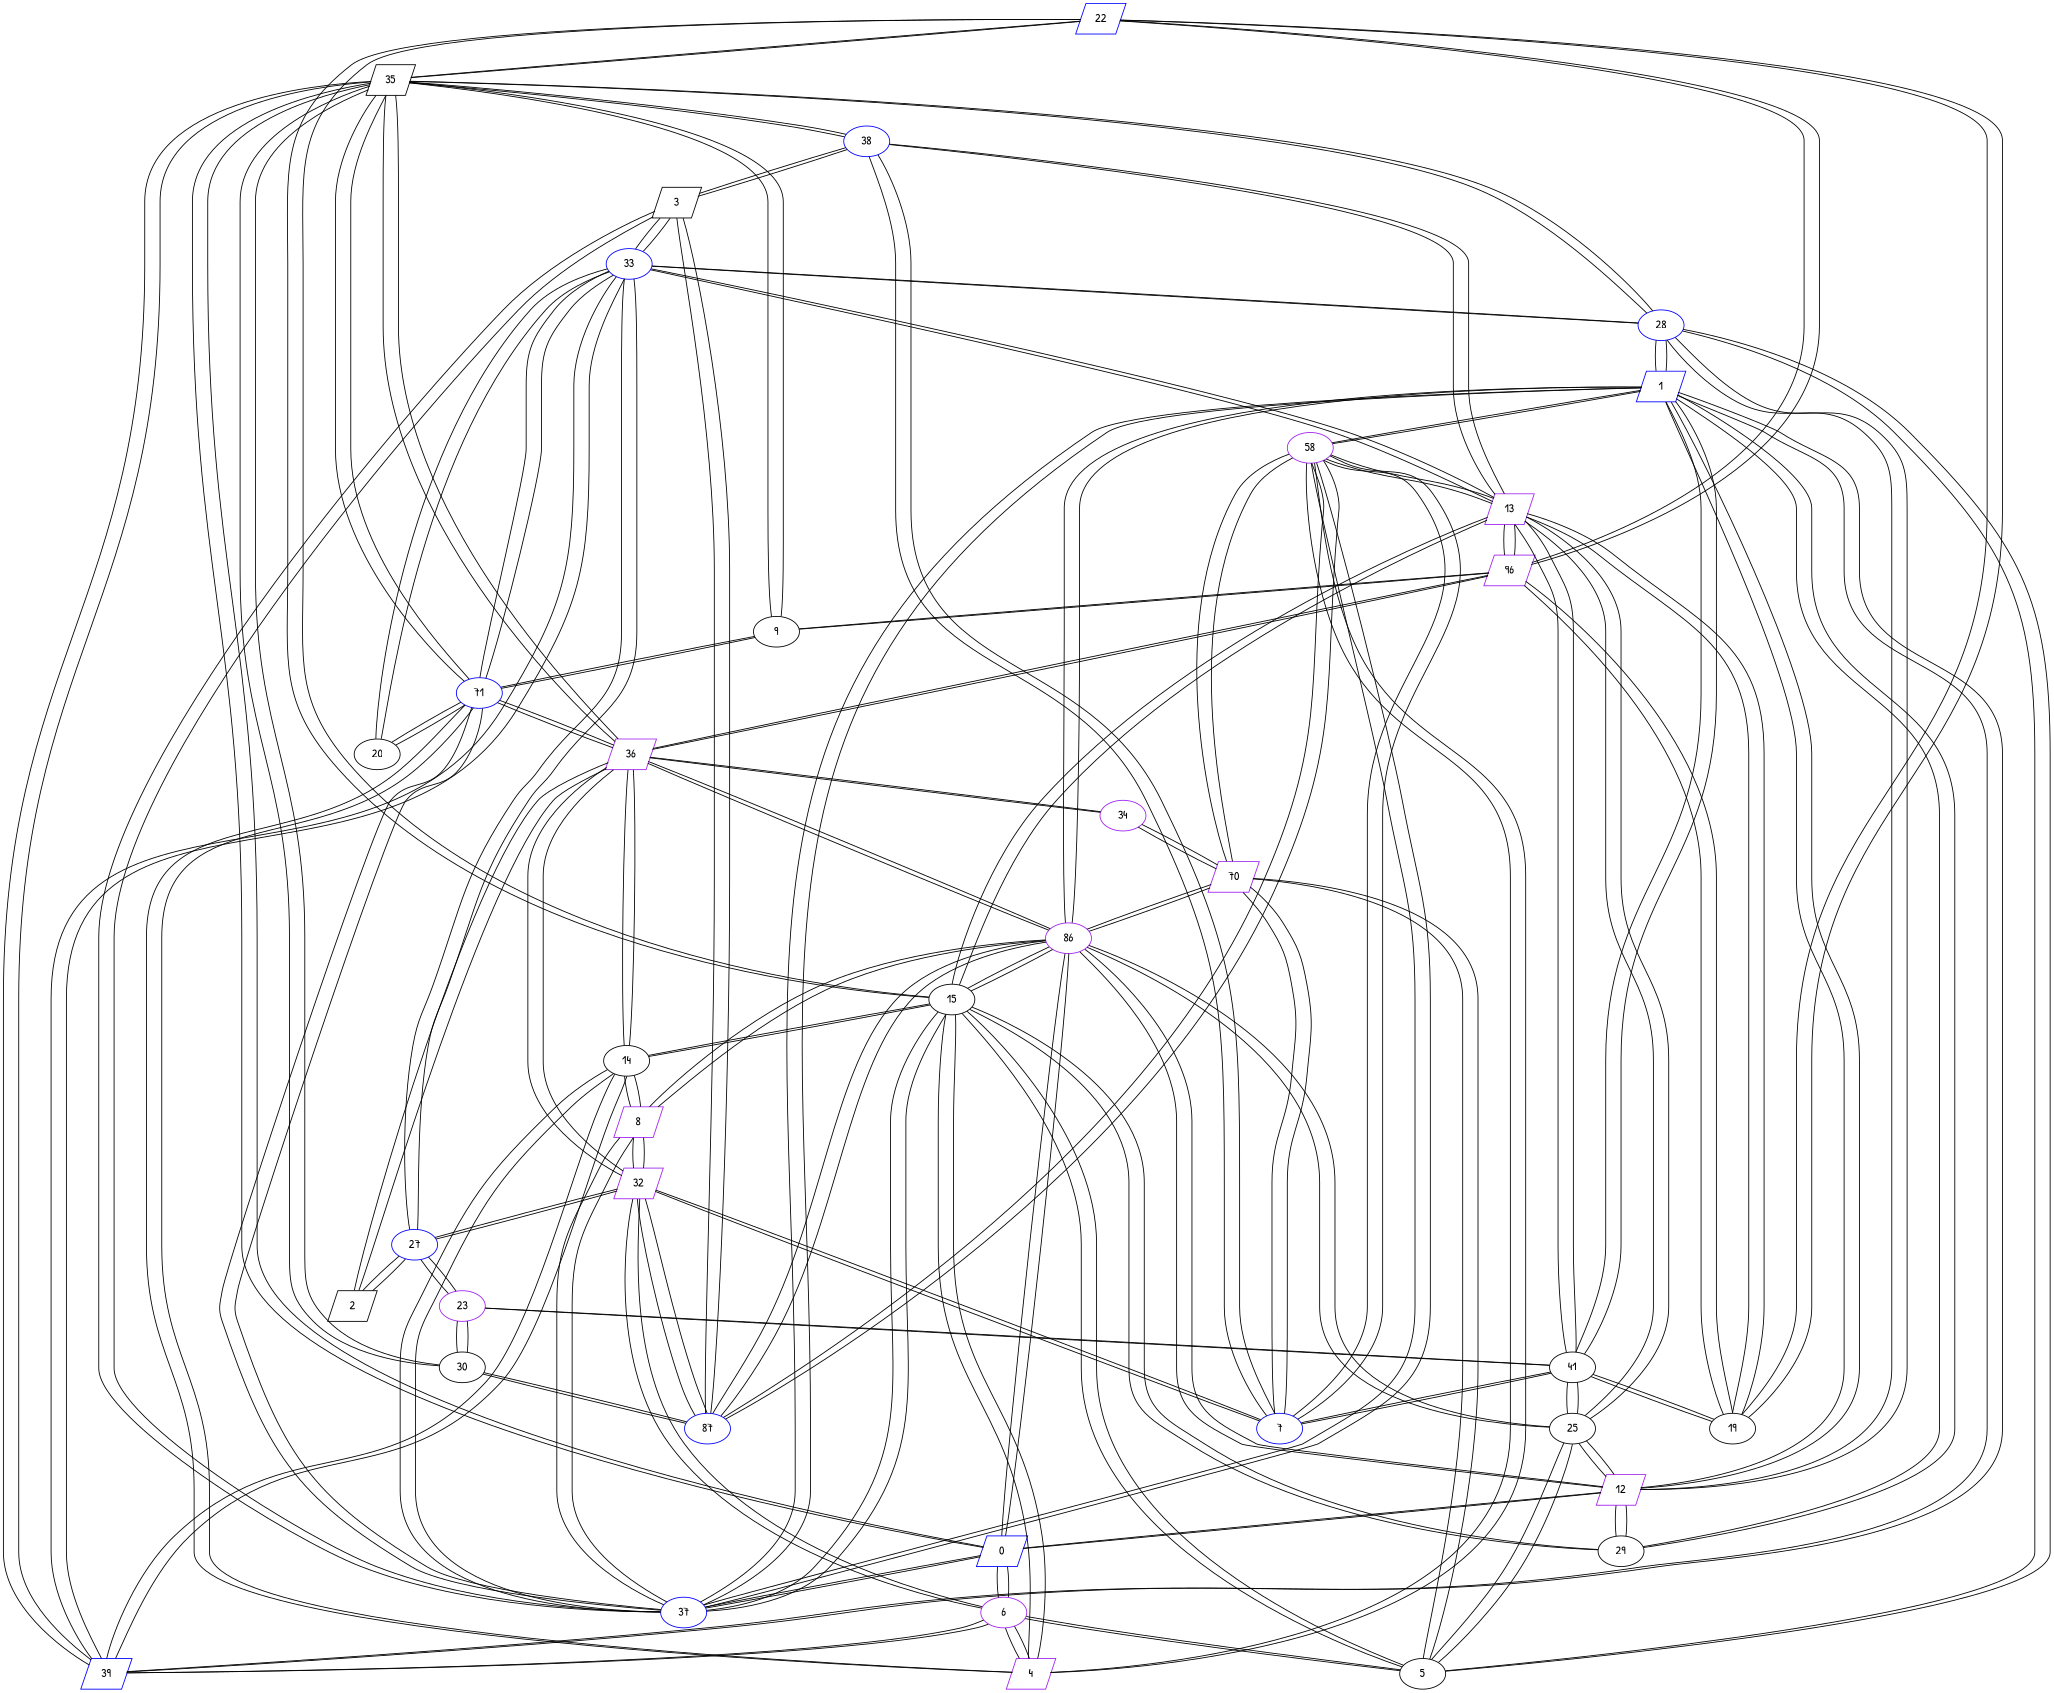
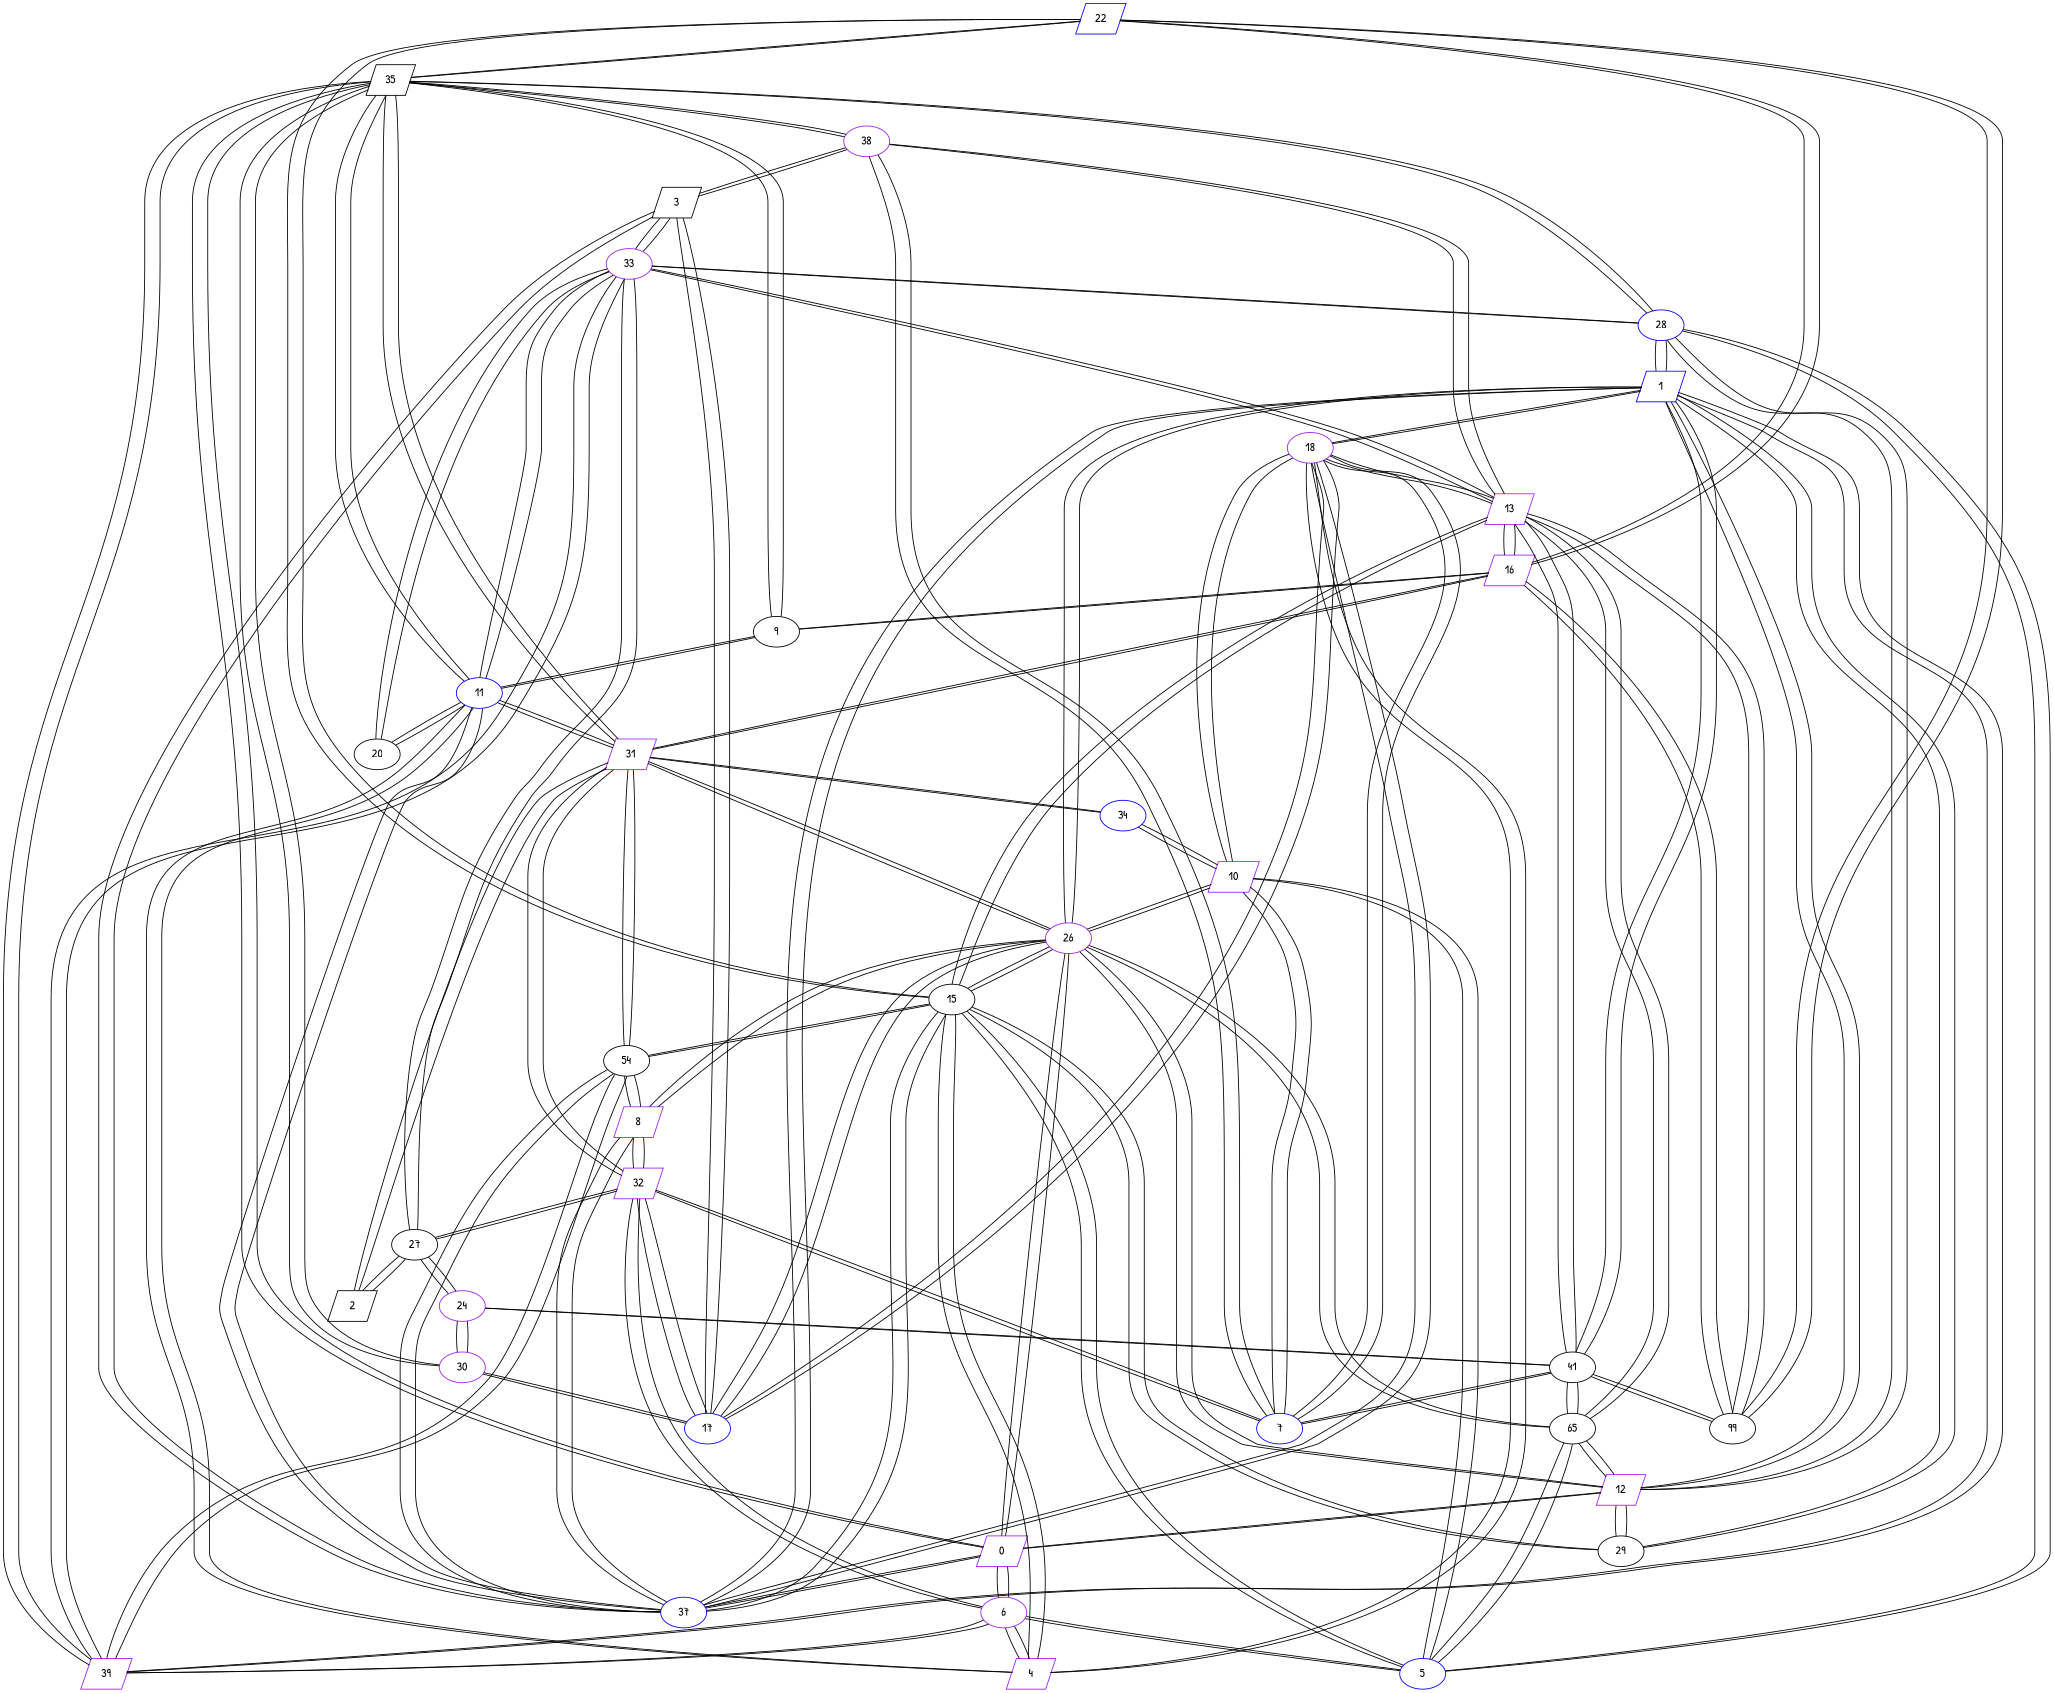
(867, 141) -> (867, 141)
(629, 264) -> (629, 264)
(1310, 448) -> (1310, 448)
(1510, 570) -> (1510, 570)
(479, 693) -> (479, 693)
(631, 754) -> (631, 754)
(1123, 816) -> (1123, 816)
(1234, 877) -> (1234, 877)
(1068, 938) -> (1068, 938)
(627, 1061) -> (627, 1061)
(415, 1245) -> (415, 1245)
(462, 1306) -> (462, 1306)
(462, 1367) -> (462, 1367)
(708, 1429) -> (708, 1429)
(1573, 1429) -> (1573, 1429)
(1733, 1429) -> (1733, 1429)
(1002, 1551) -> (1002, 1551)
(106, 1674) -> (106, 1674)
(1423, 1674) -> (1423, 1674)
